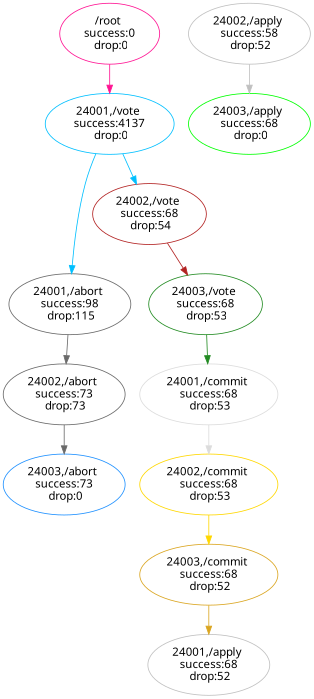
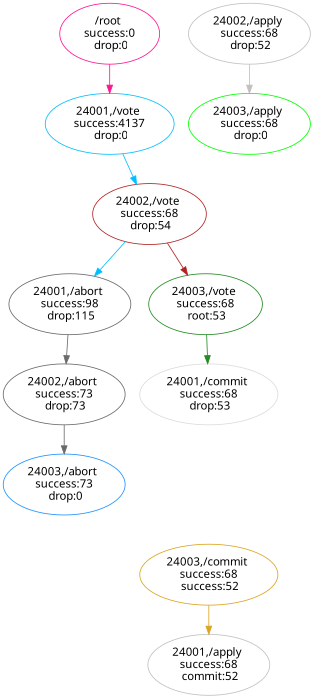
(249, 34) -> (249, 34)
(80, 209) -> (113, 256)
(206, 304) -> (206, 304)
(209, 485) -> none
(209, 575) -> (209, 575)
(209, 665) -> (209, 665)
